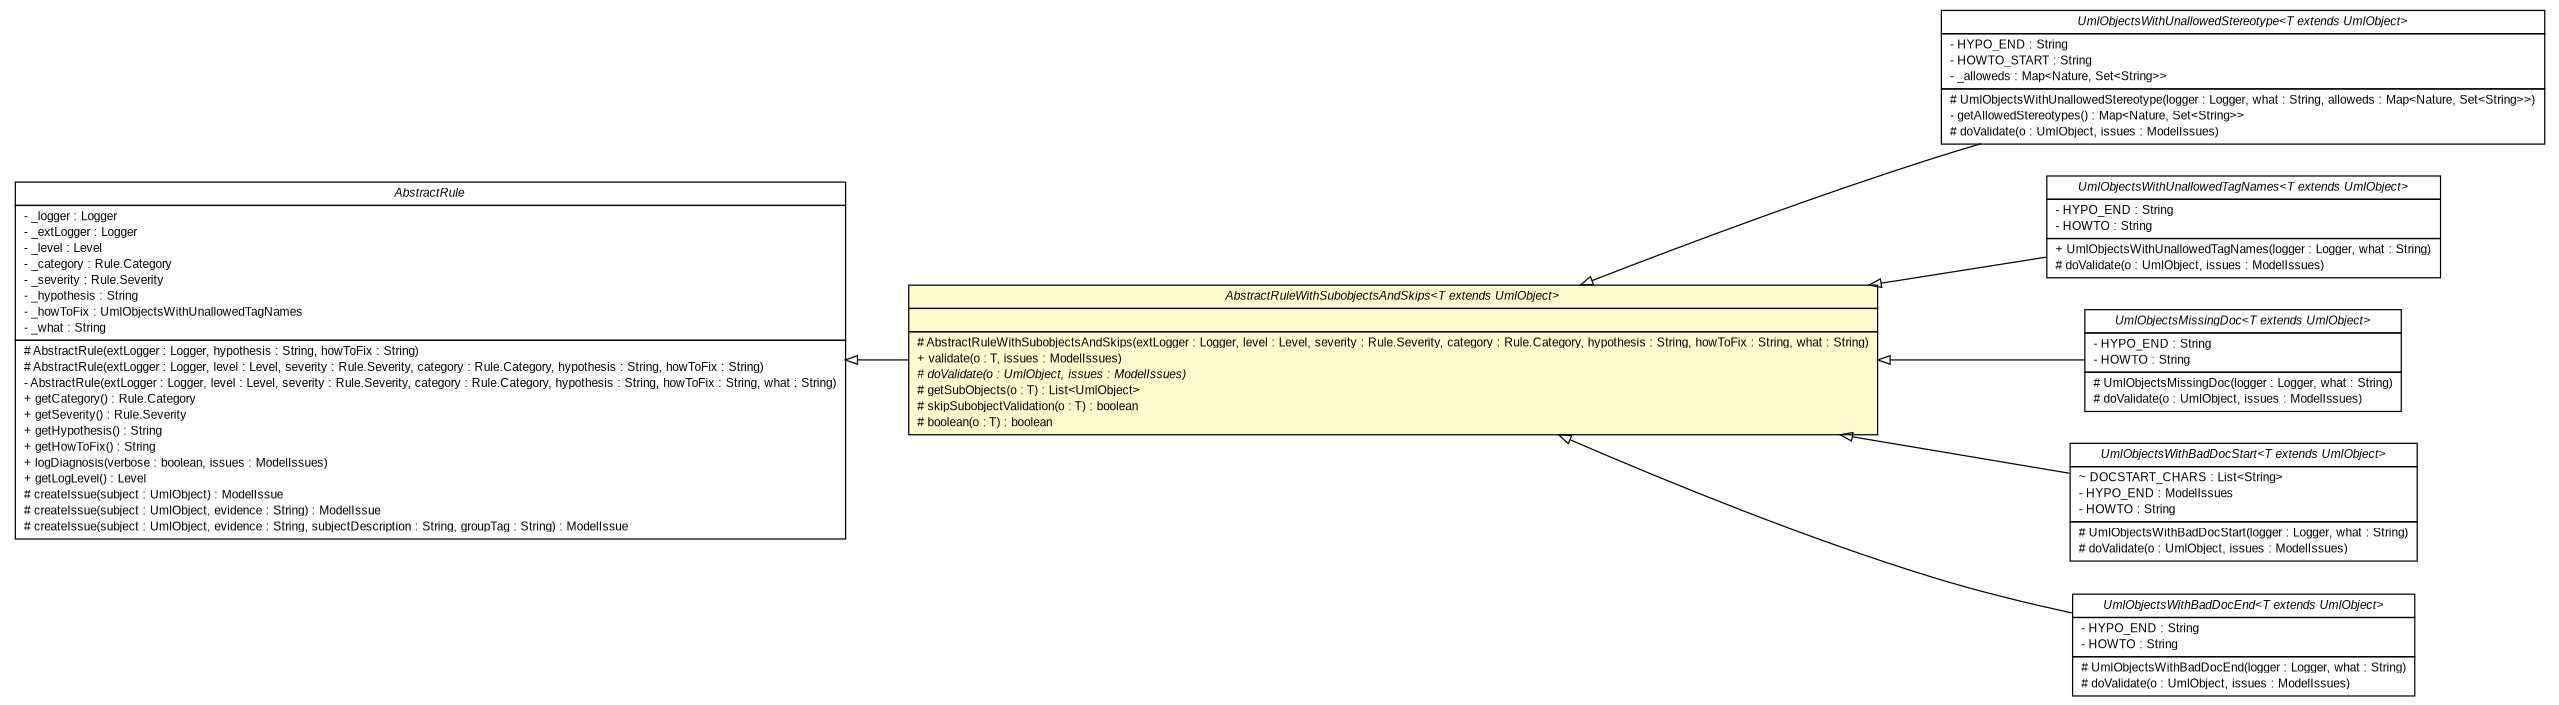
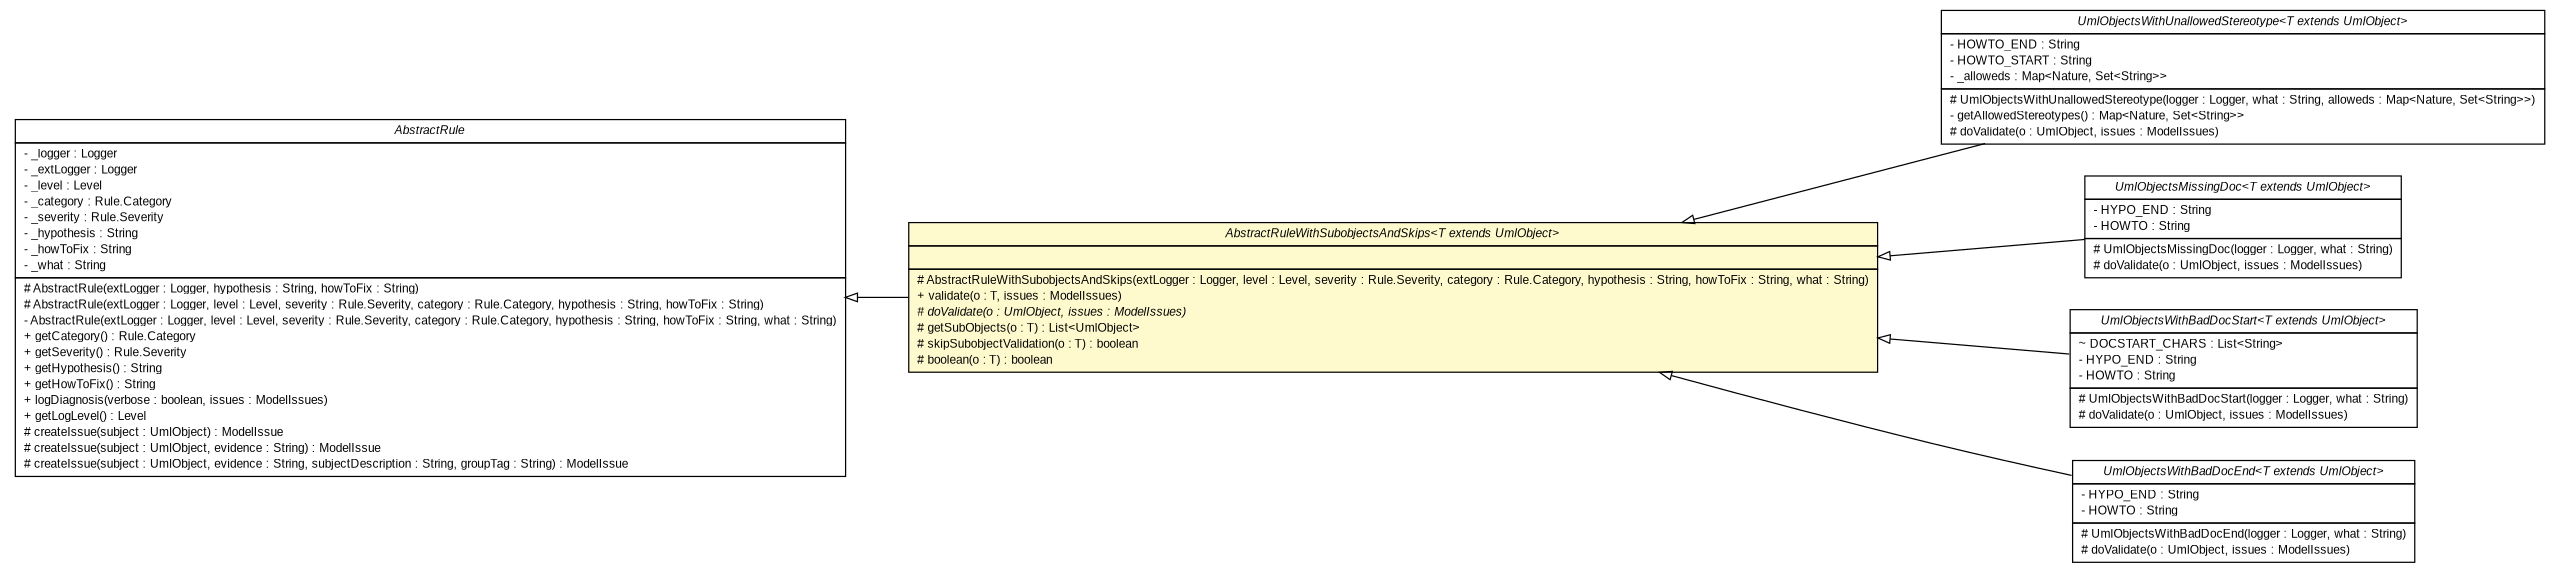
(2009, 45) -> (2015, 45)
(2243, 226) -> none
(164, 312) -> (78, 250)
(2157, 494) -> (2138, 360)
